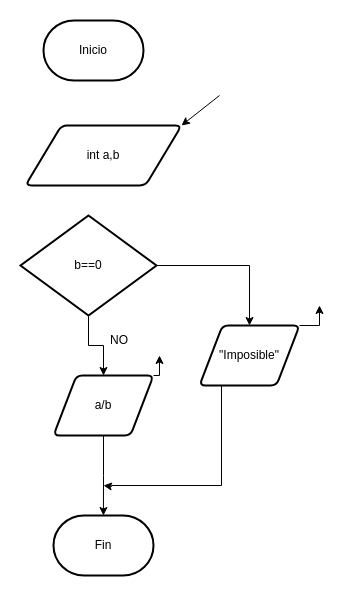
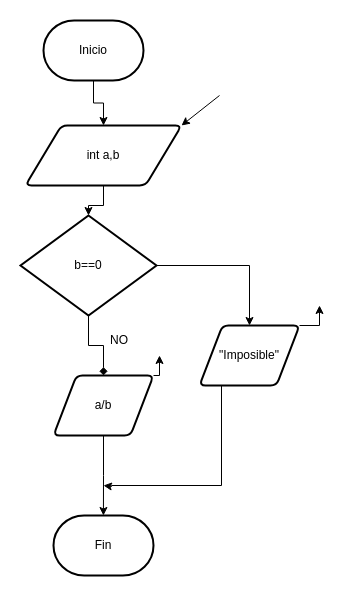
none -> (96, 103)
none -> (104, 205)
(104, 367) -> (104, 366)
